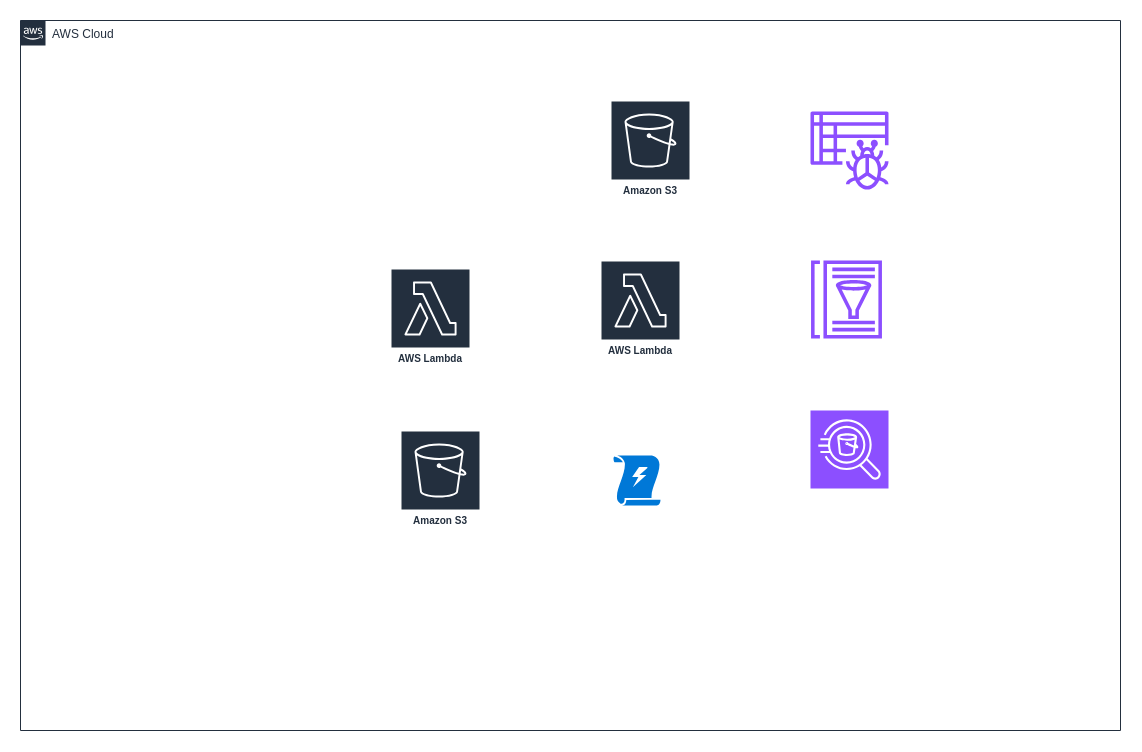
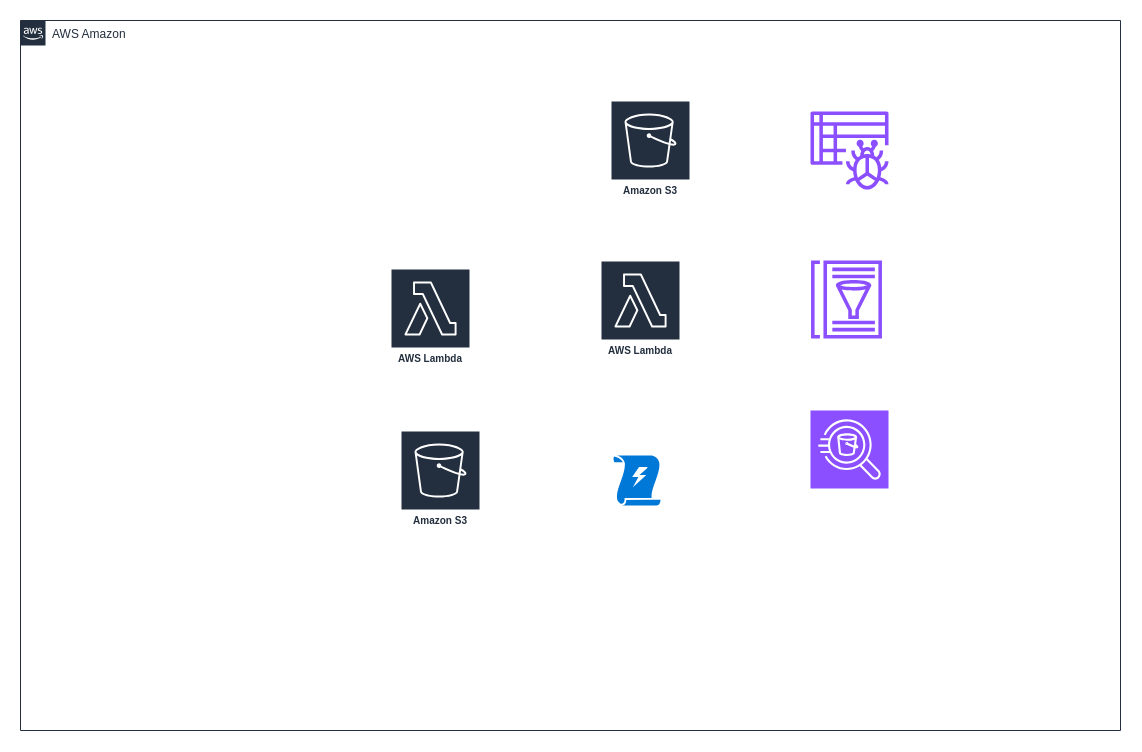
(80, 35) -> (85, 35)
